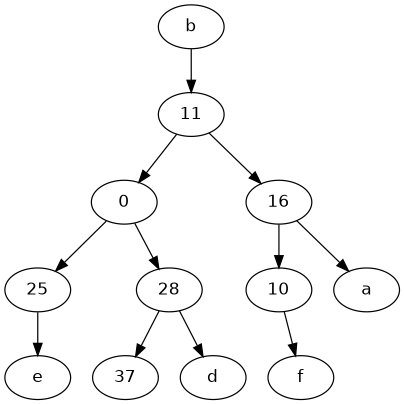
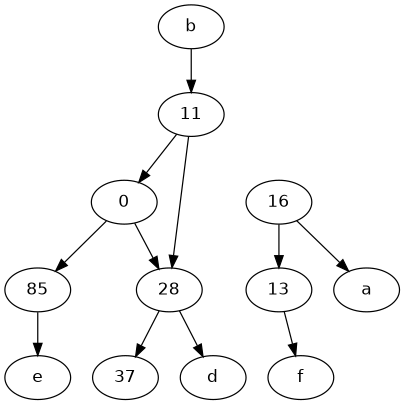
(231, 154) -> (181, 196)
(38, 290) -> (38, 290)
(279, 290) -> (279, 290)
